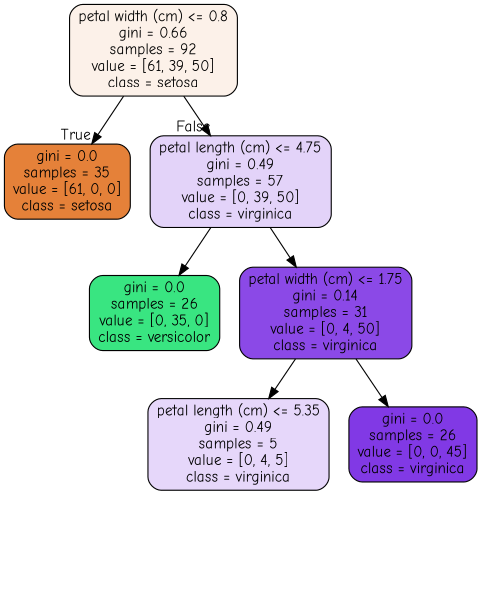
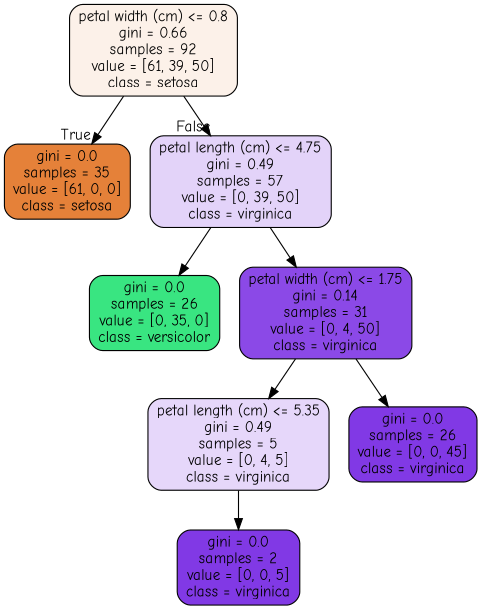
none -> (239, 568)
